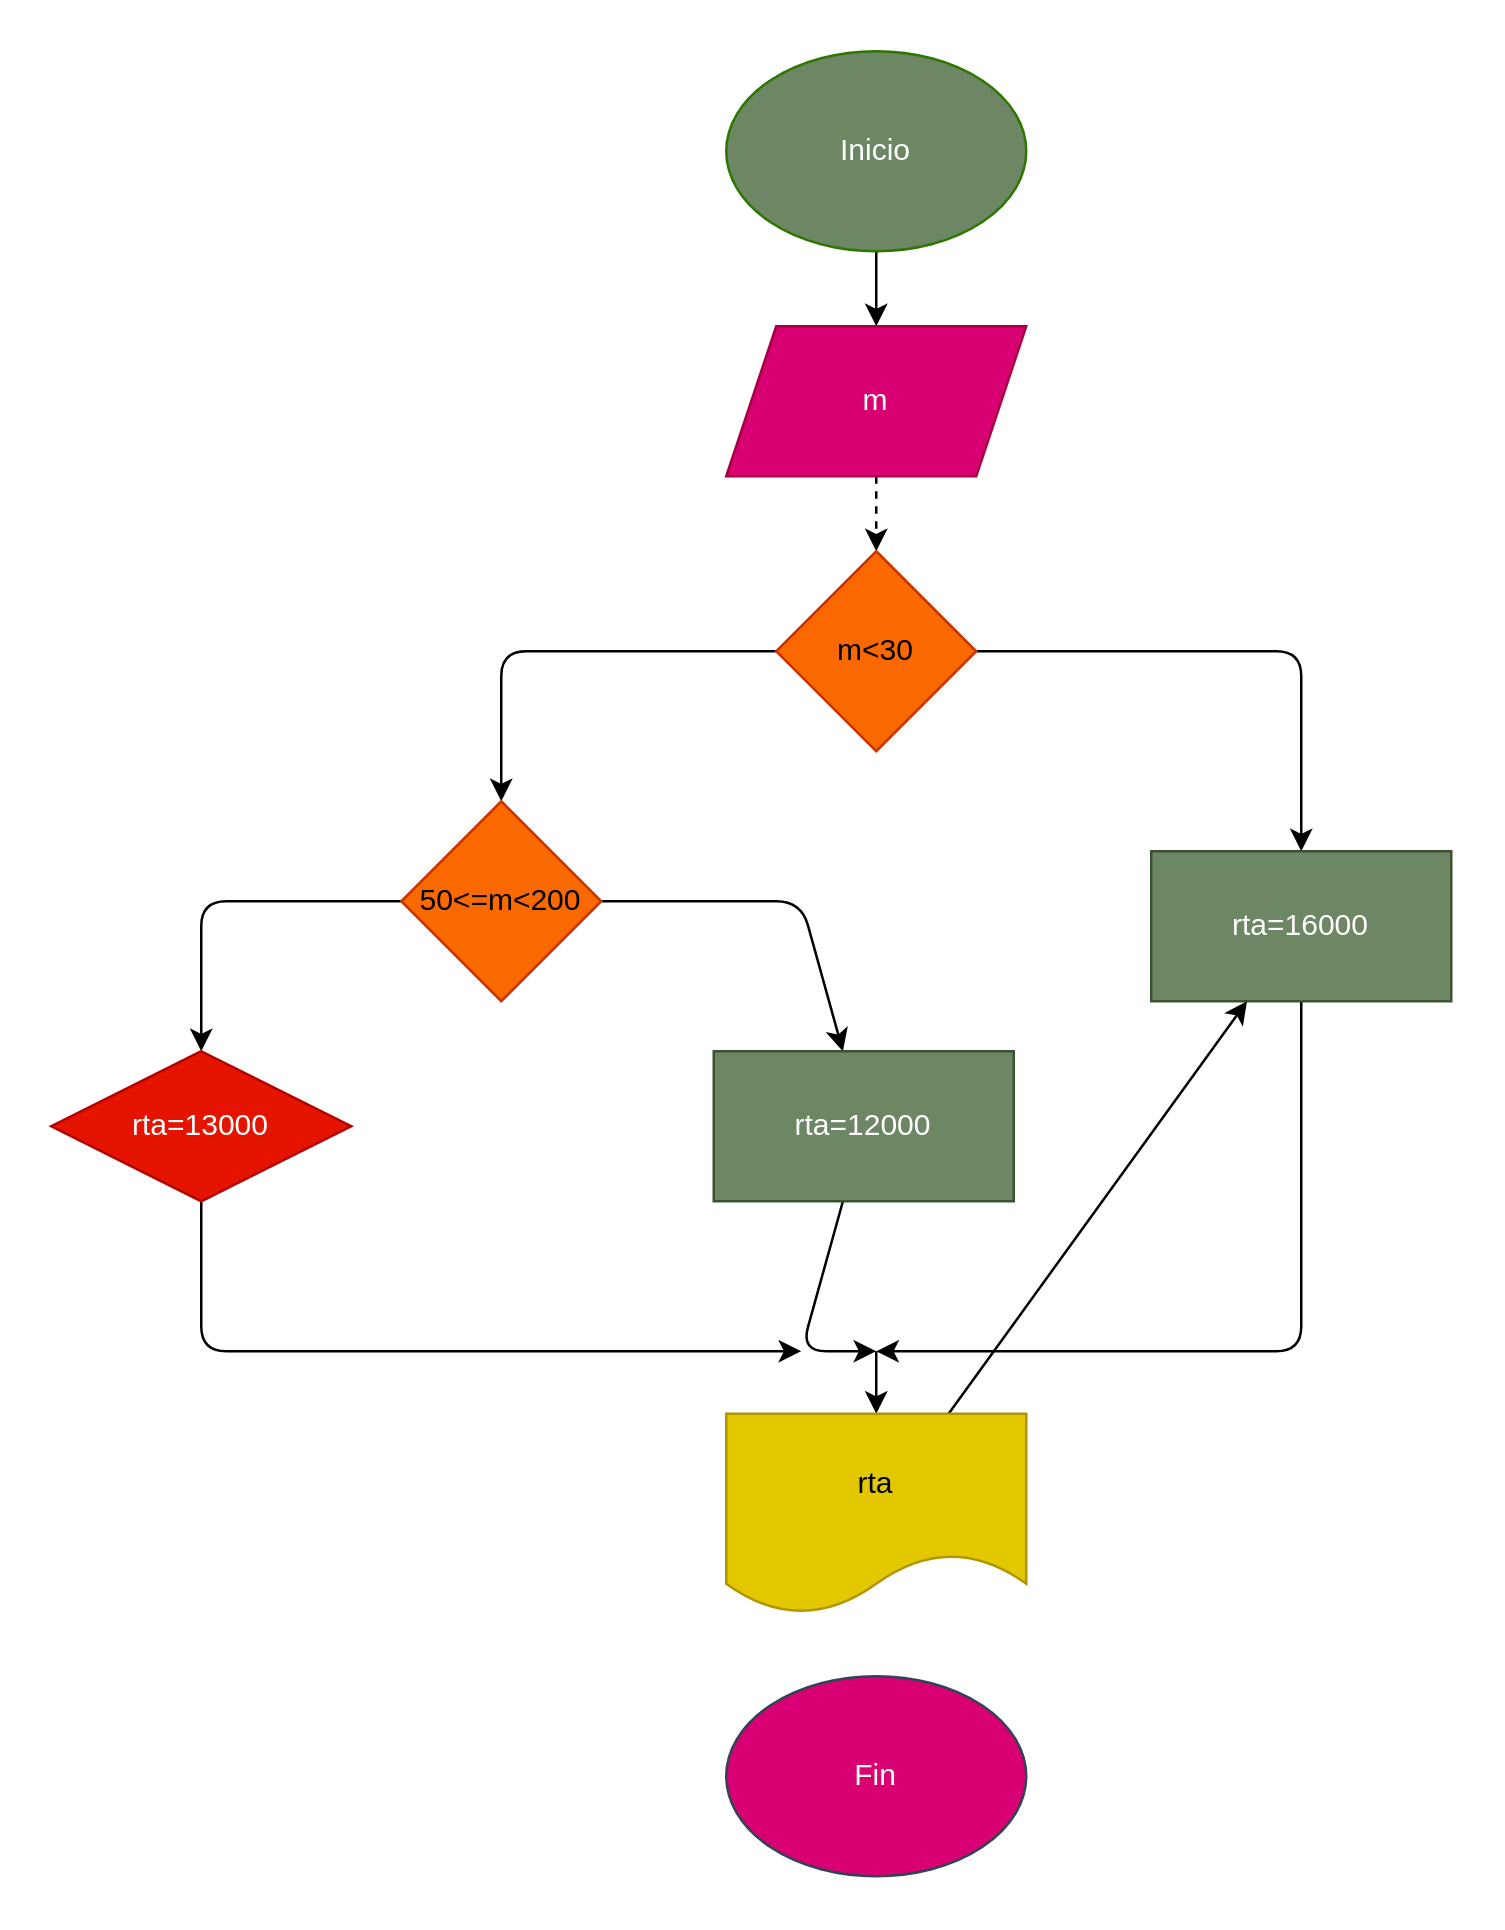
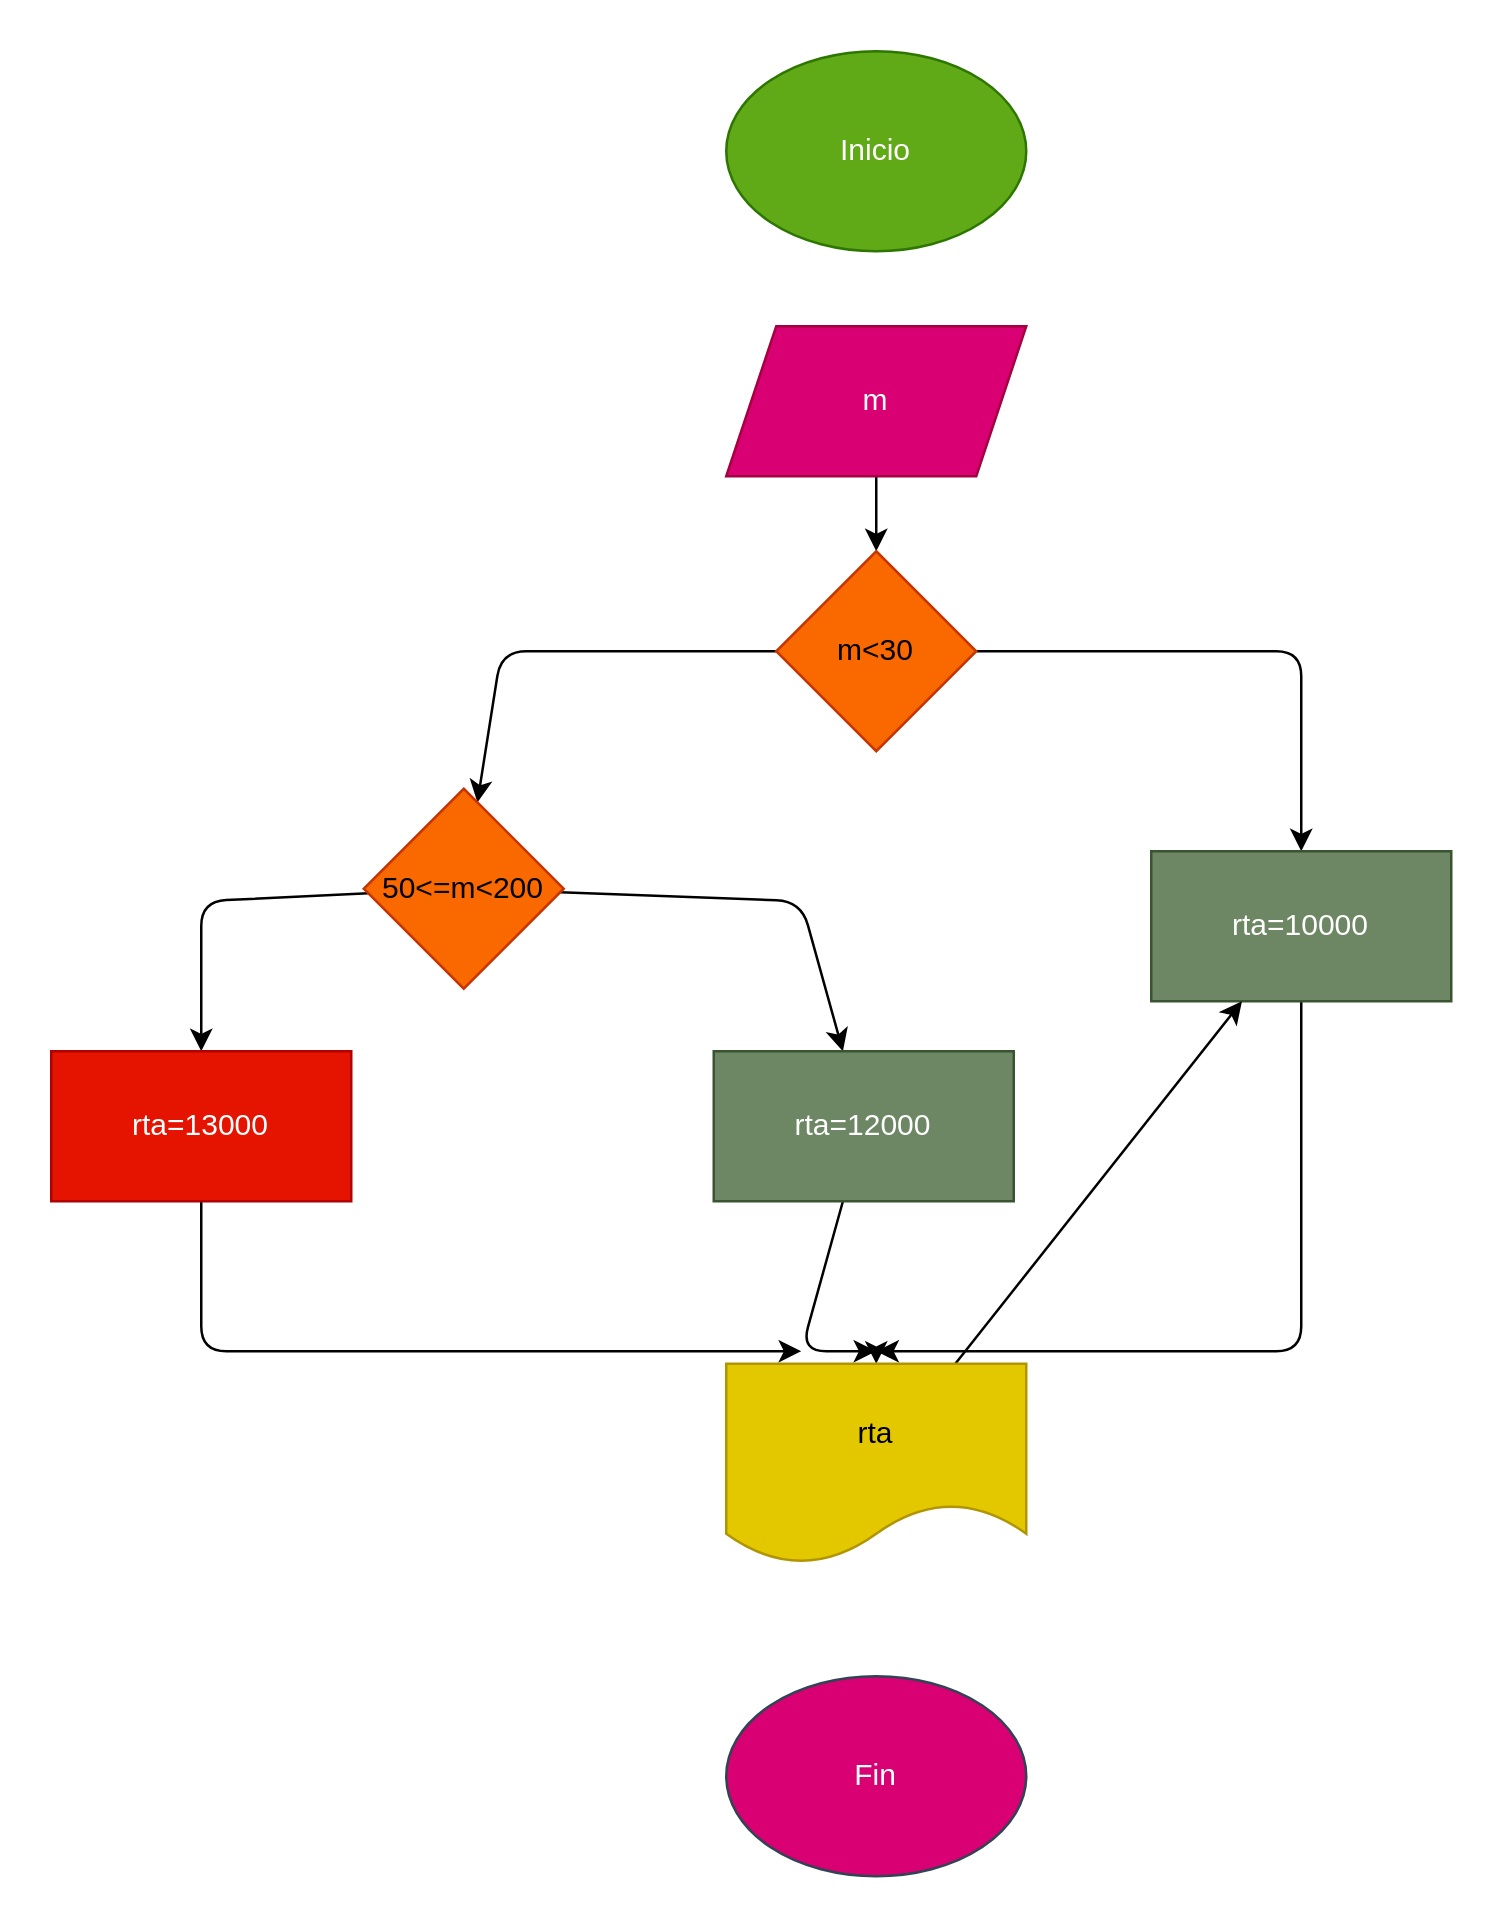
(876, 151) -> (876, 151)
(876, 280) -> none
(876, 507) -> (876, 507)
(501, 901) -> (464, 889)
(1301, 926) -> (1301, 926)
(201, 1126) -> (201, 1126)
(876, 1514) -> (876, 1464)
